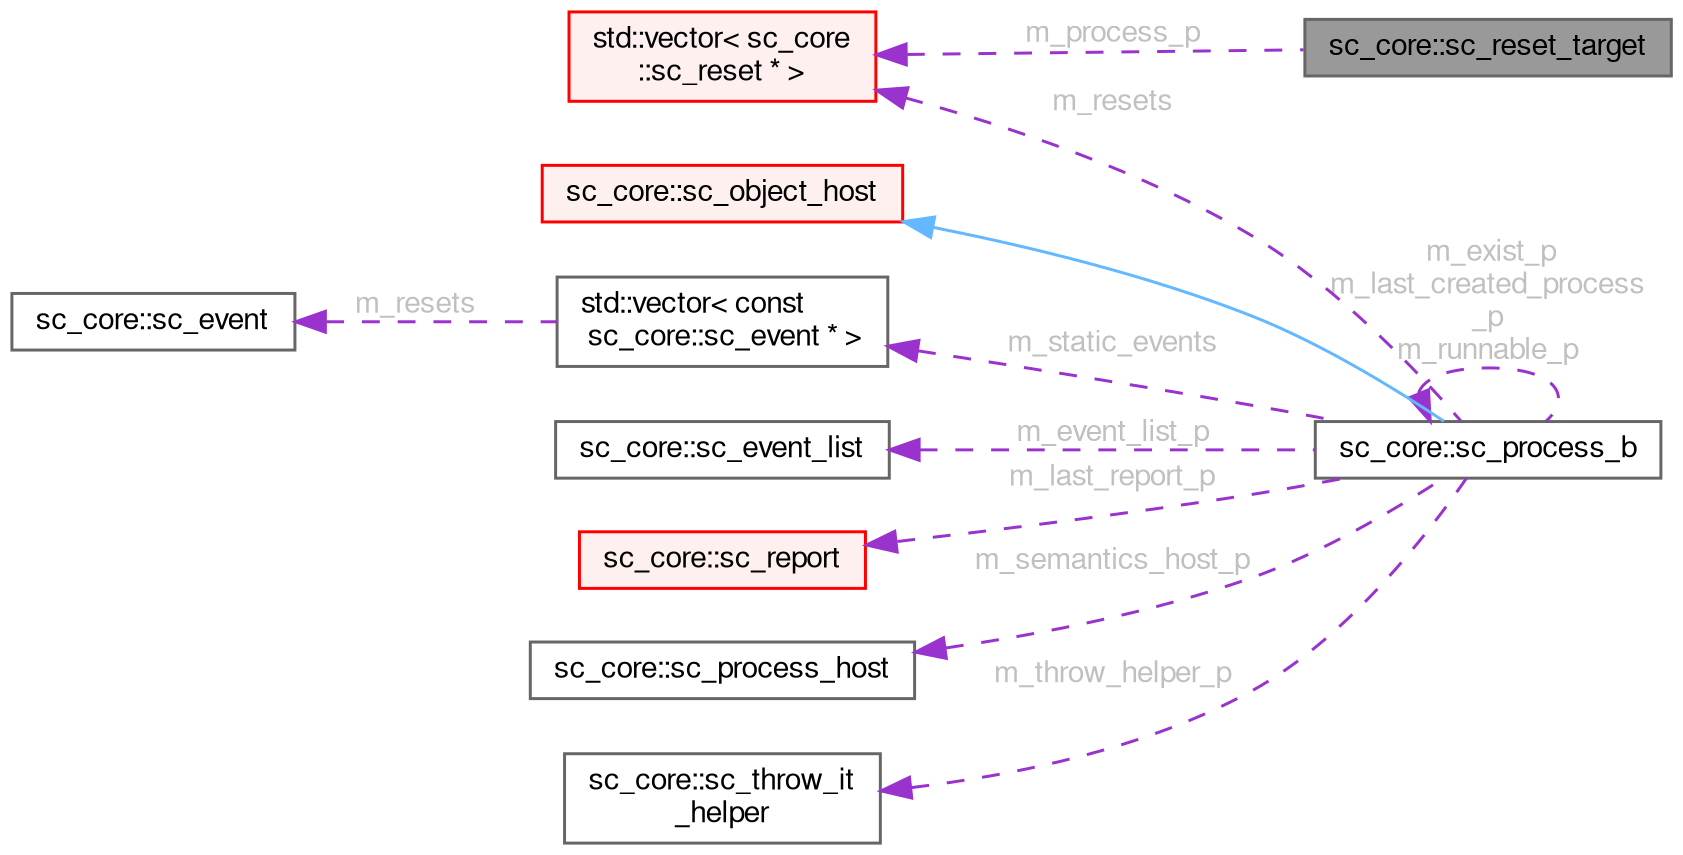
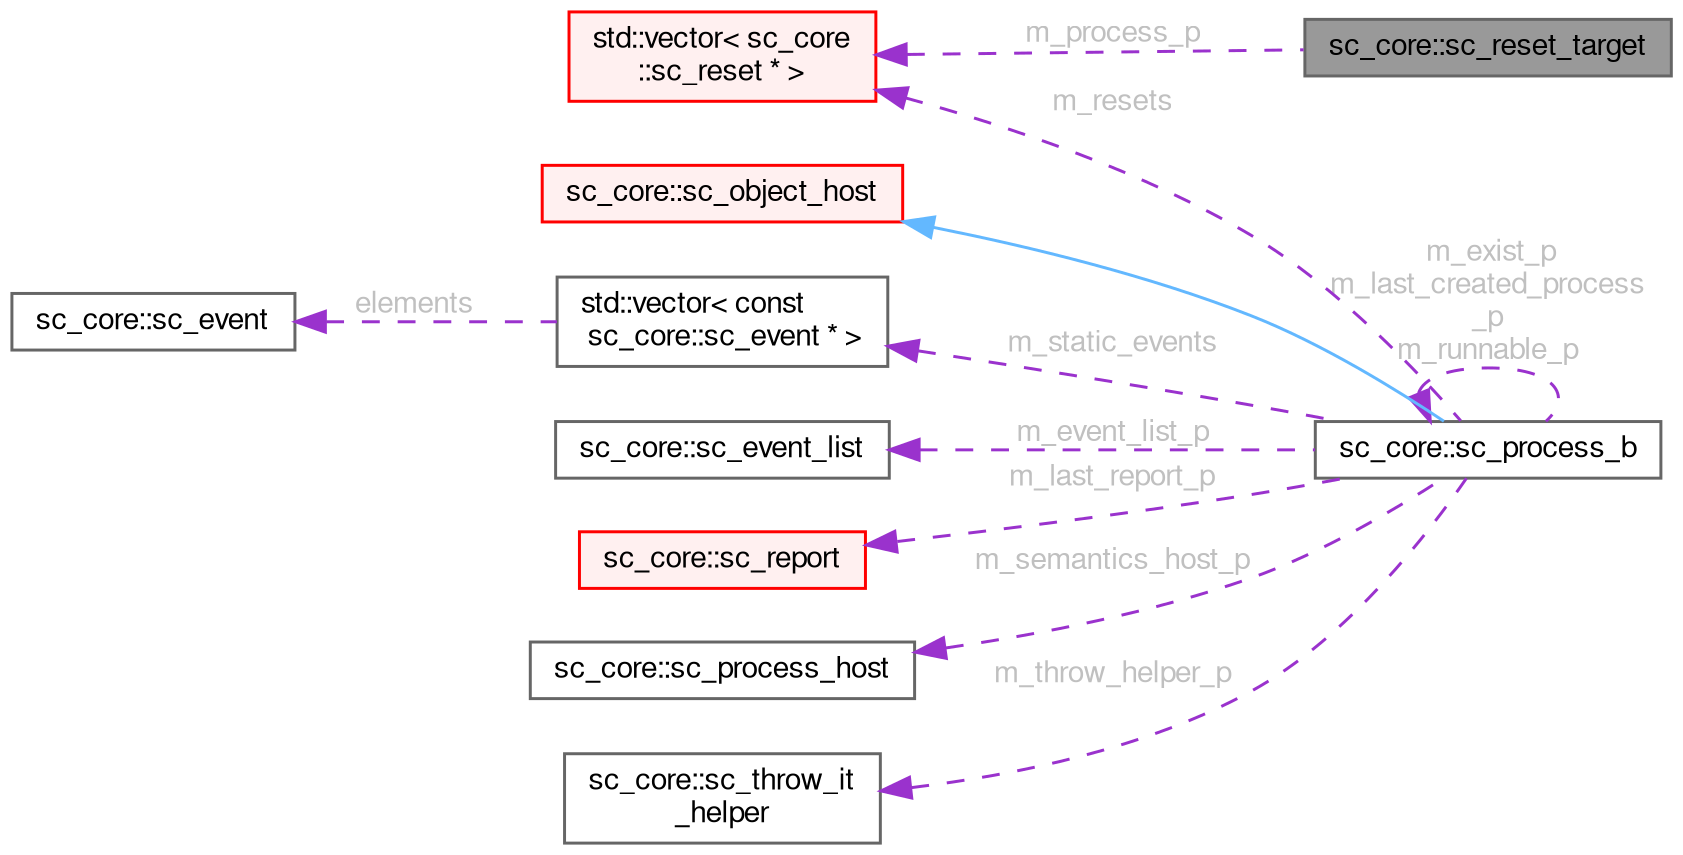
(413, 305) -> (413, 305)
